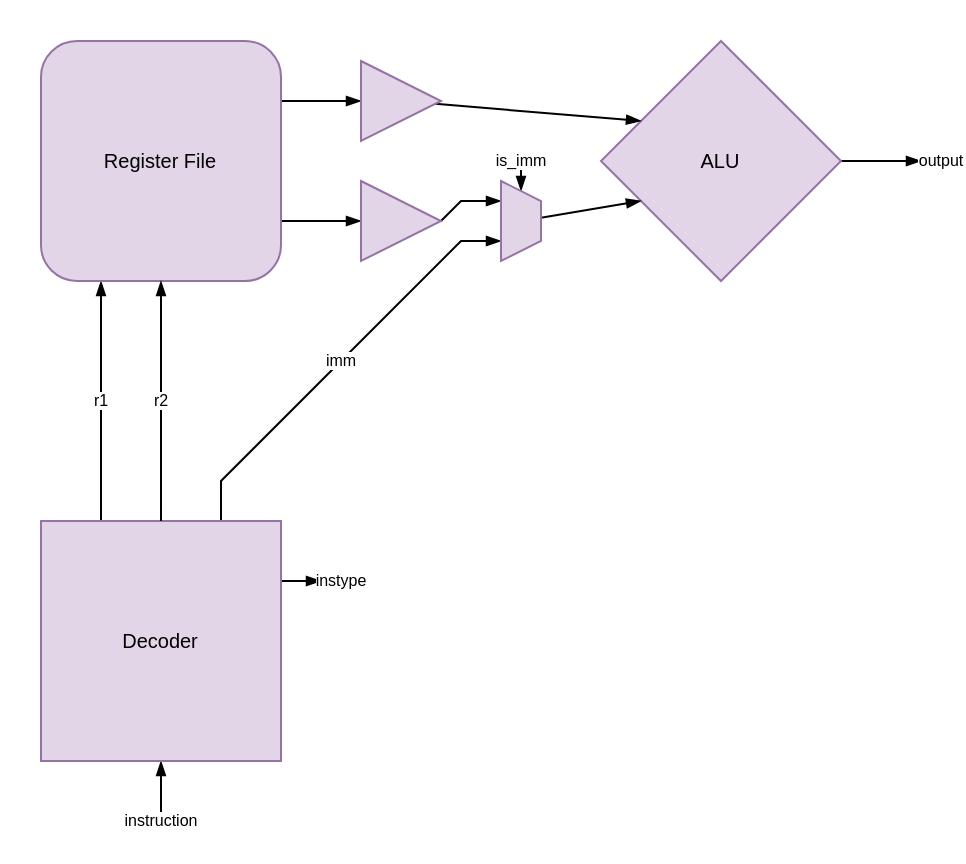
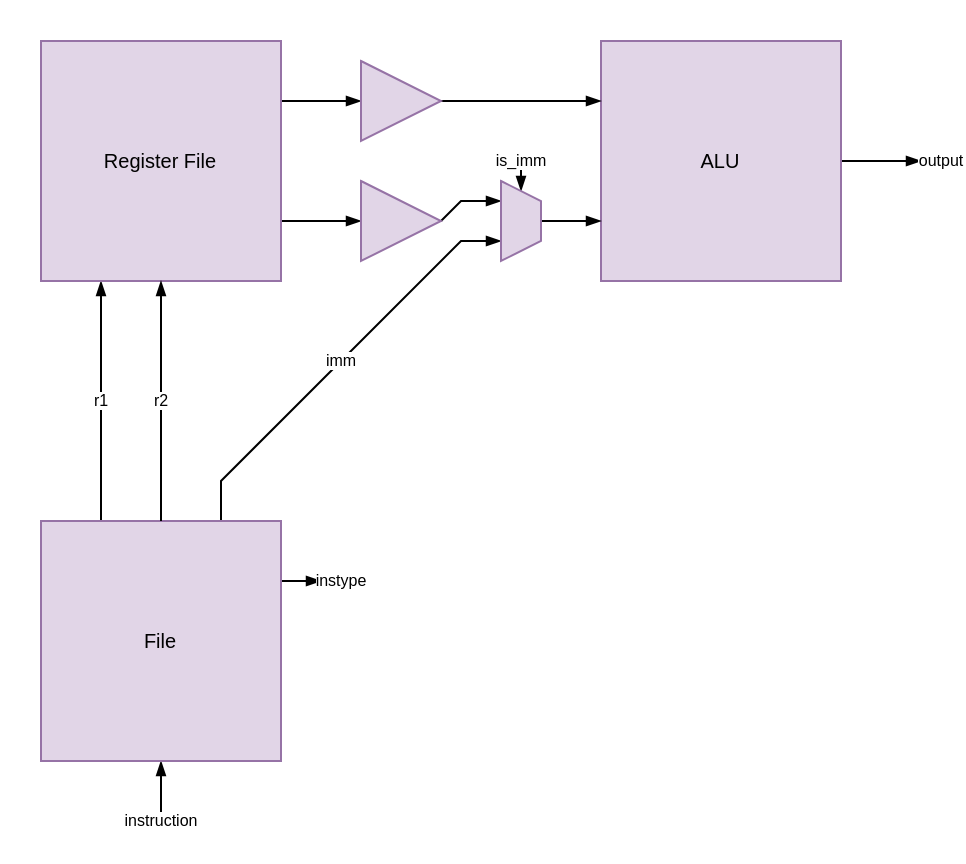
(161, 161) -> (161, 161)
(721, 161) -> (721, 161)
(161, 641) -> (161, 641)
